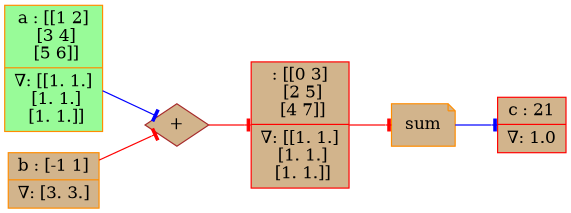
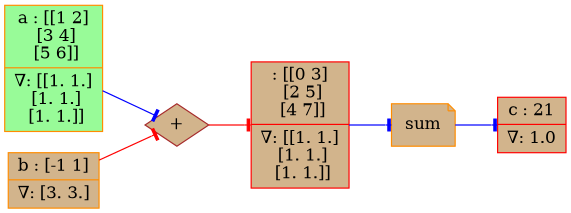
(367, 125) -> (367, 125)
